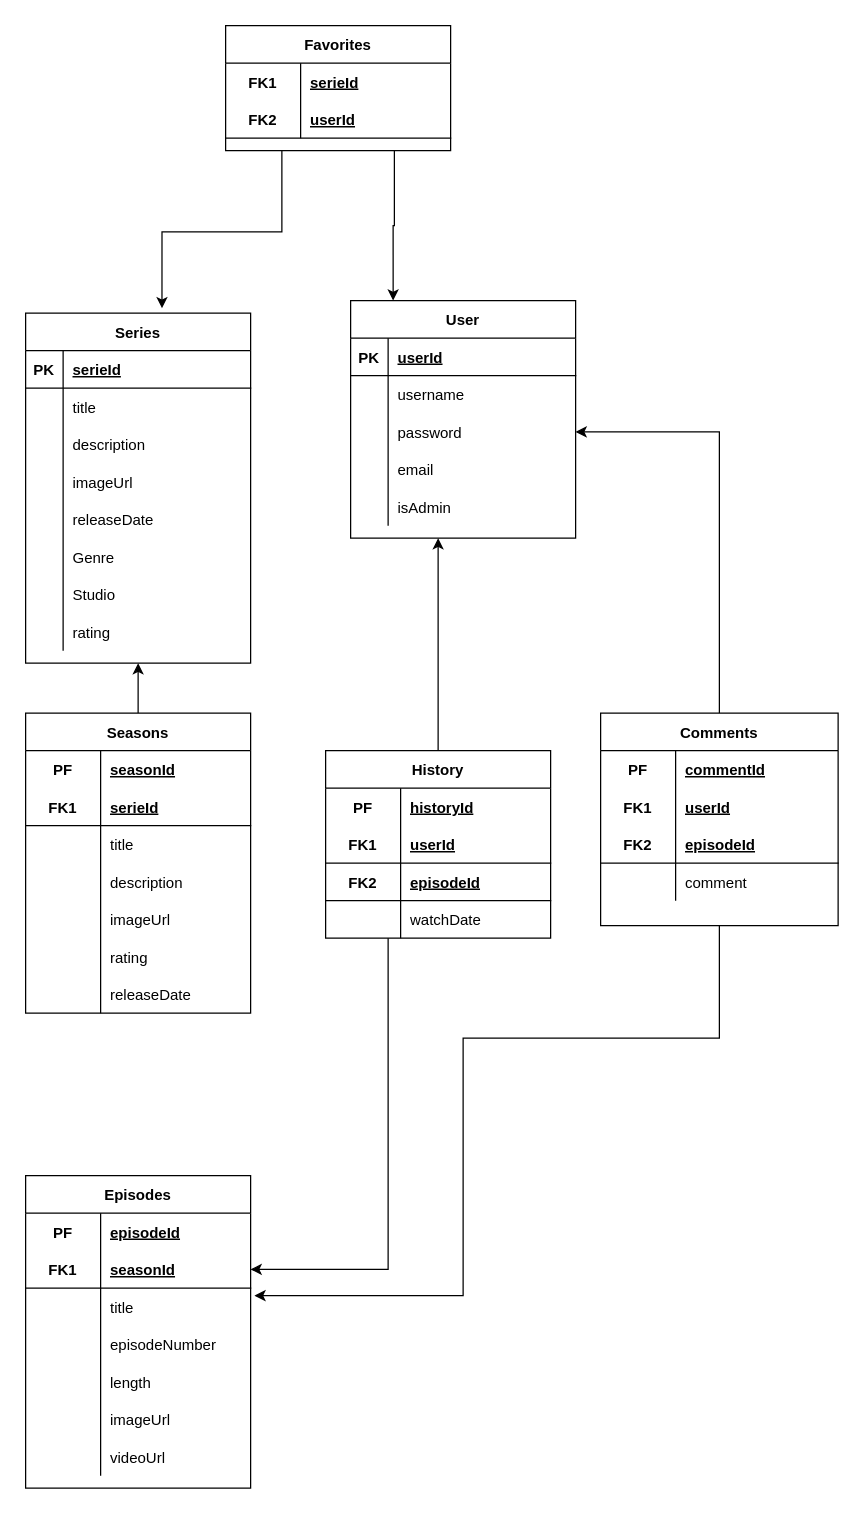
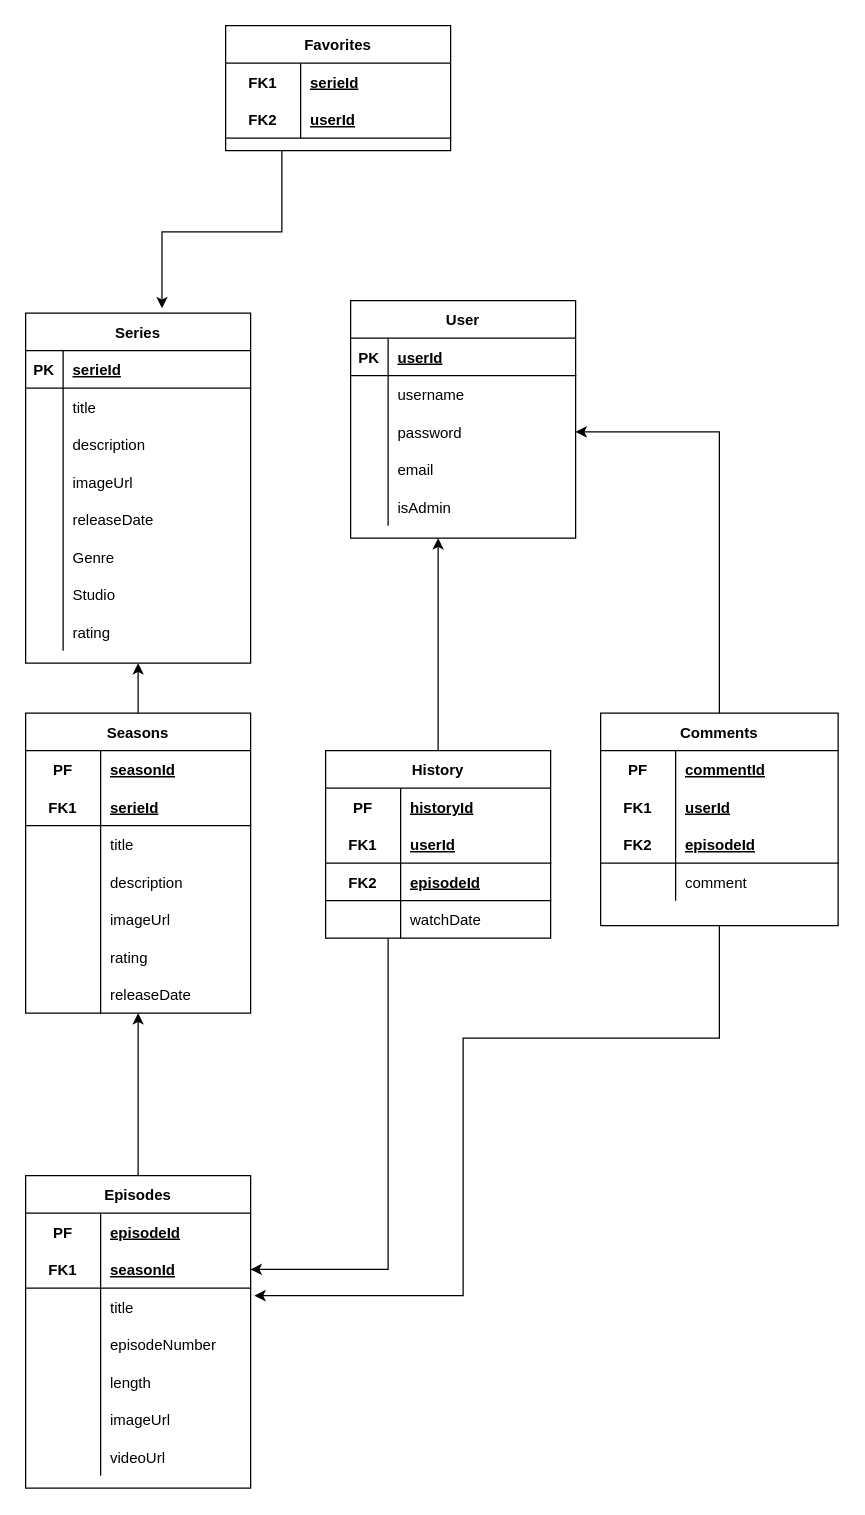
(394, 223) -> none
none -> (138, 1098)
